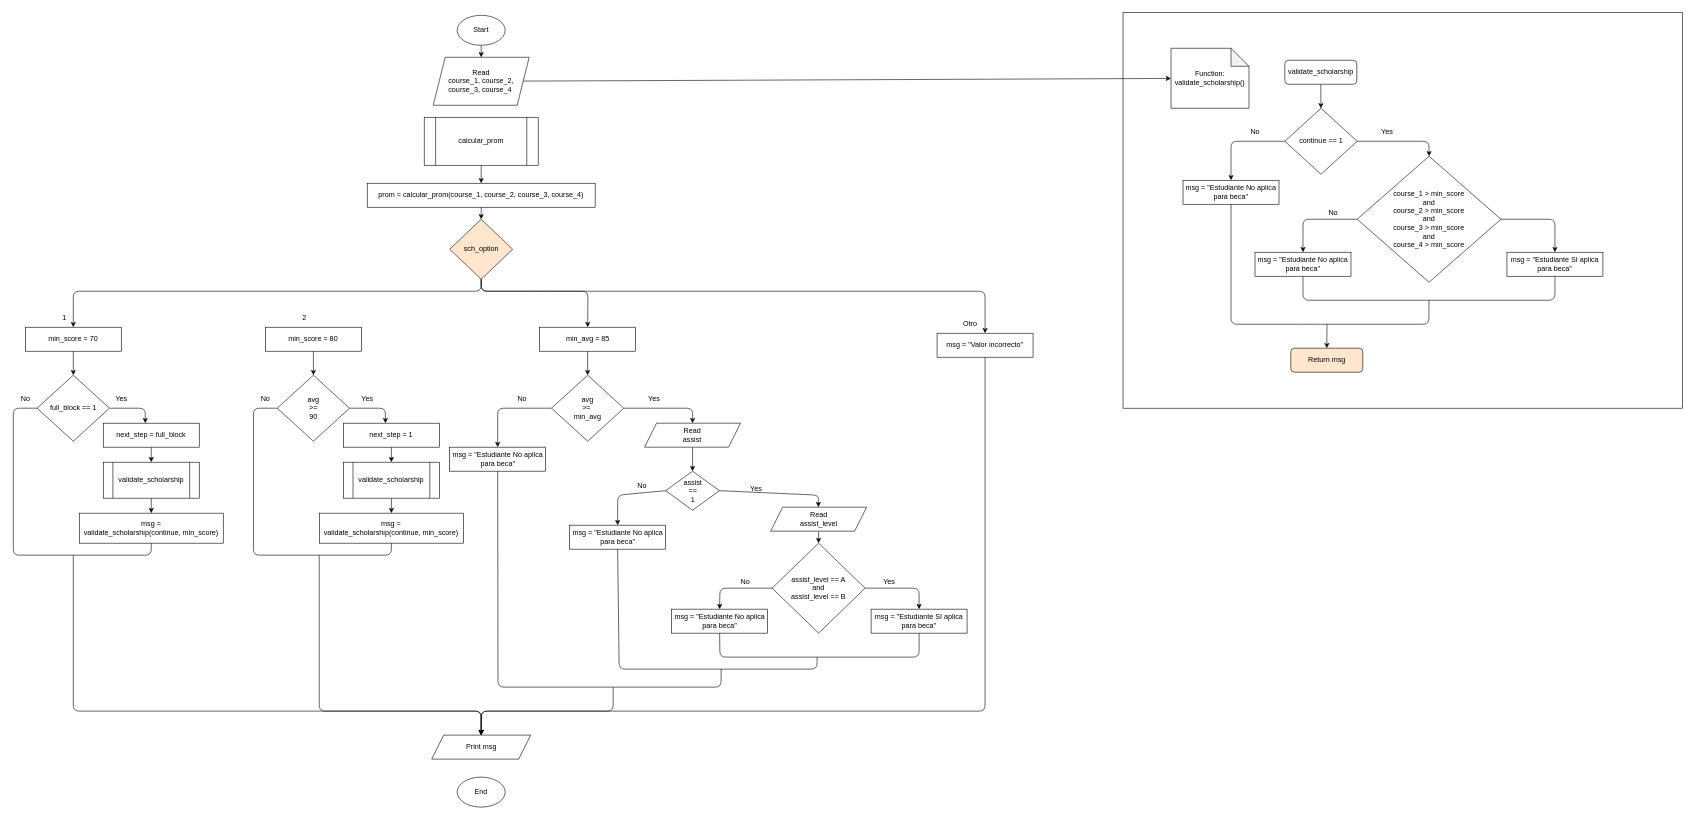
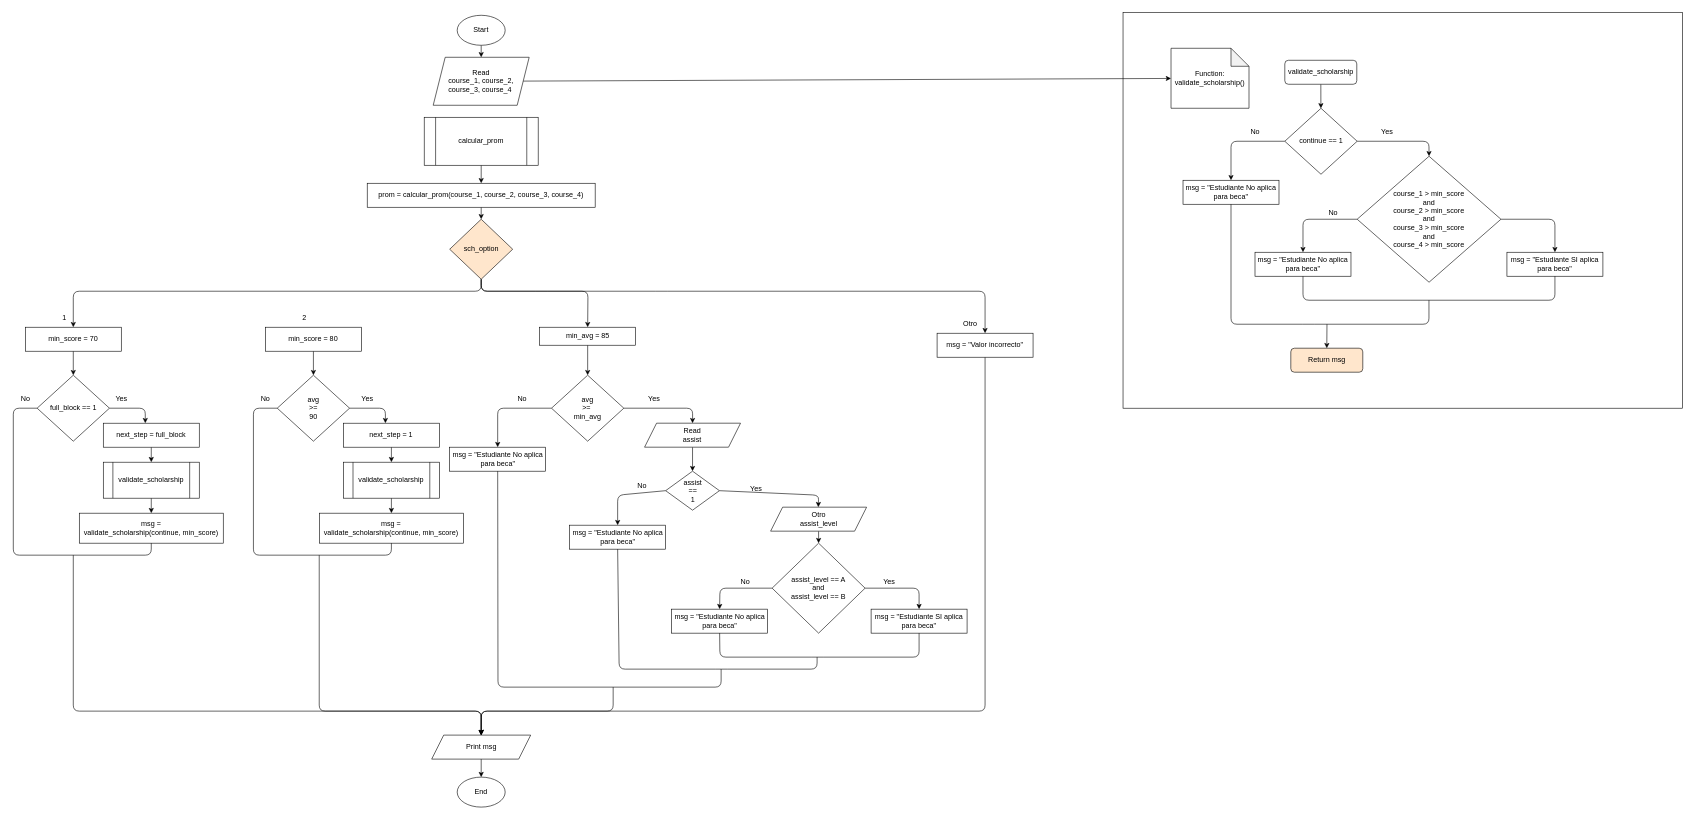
(587, 339) -> (587, 336)
(819, 519) -> (819, 519)
none -> (481, 771)
